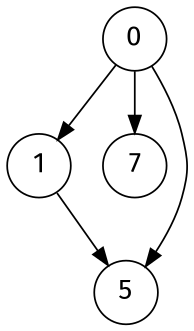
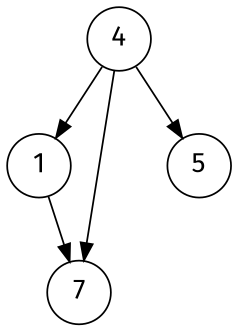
(135, 39) -> (119, 39)
(77, 222) -> (56, 221)
